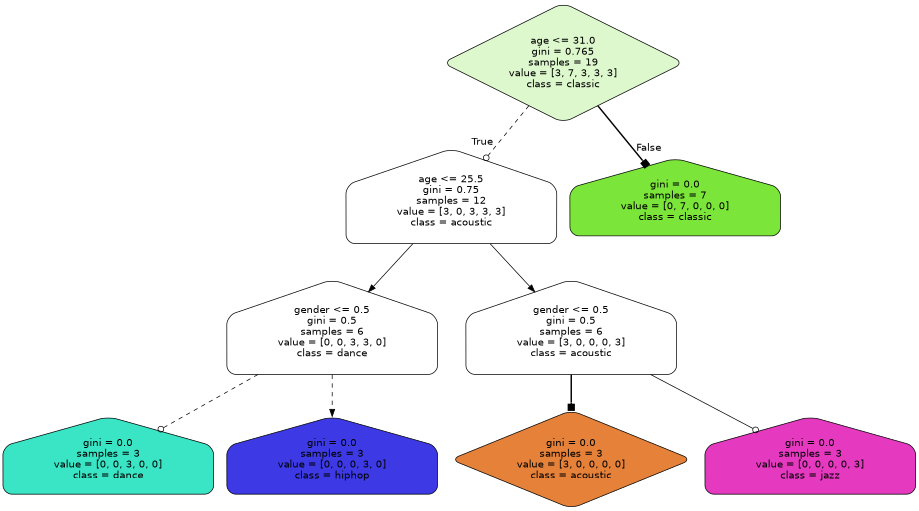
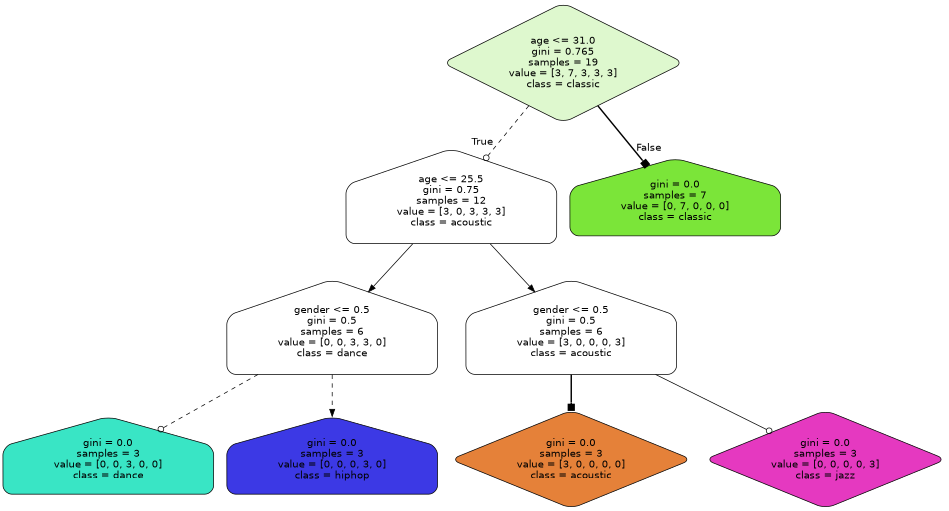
(810, 459) -> (826, 459)
